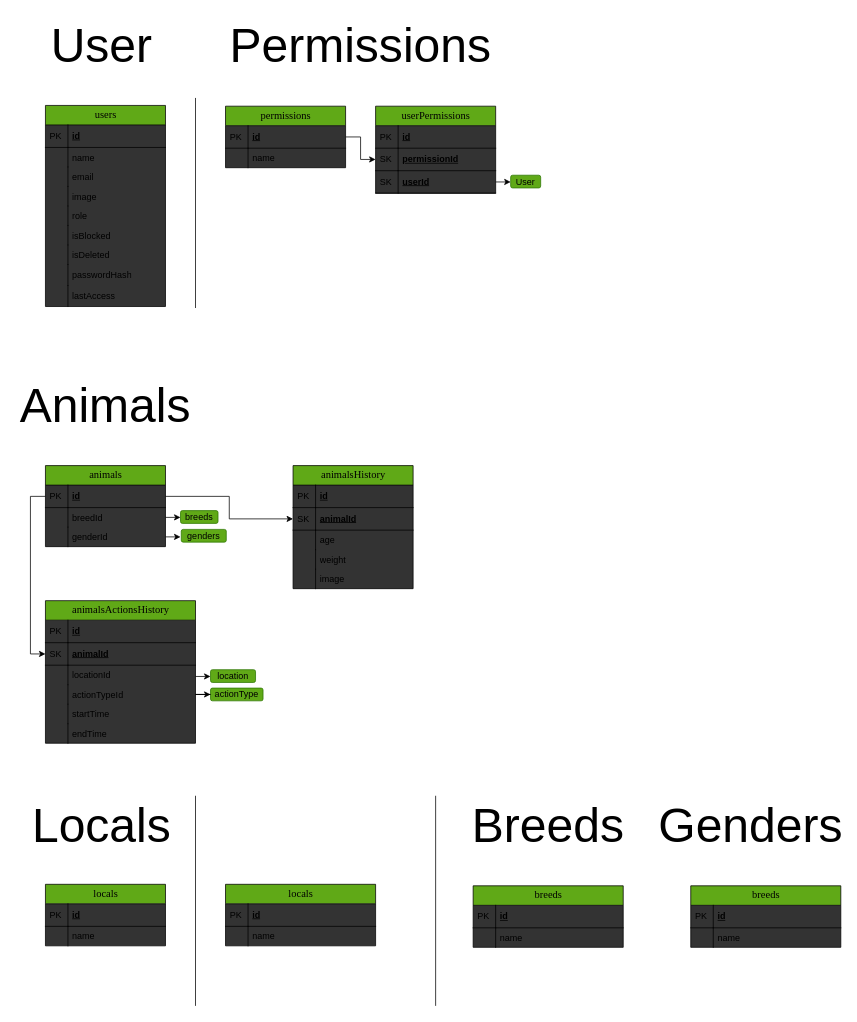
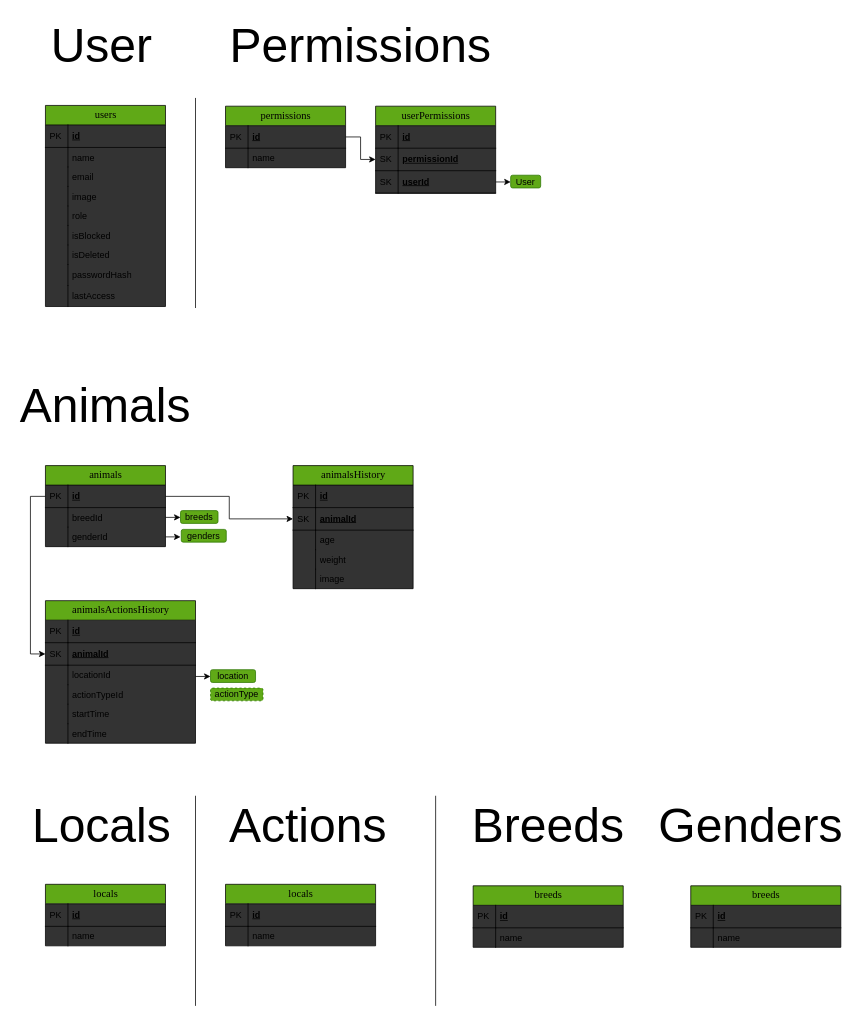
(204, 694) -> none
(237, 694) -> (237, 694)
none -> (308, 825)
